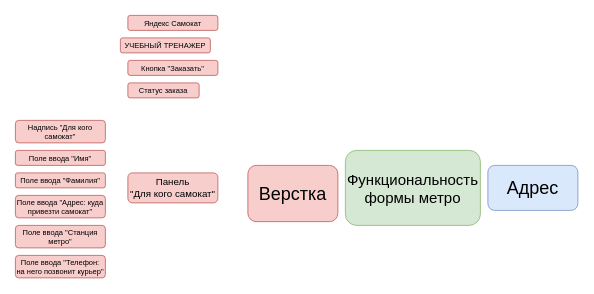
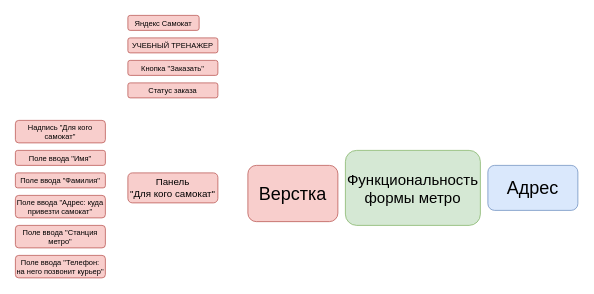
(173, 23) -> (164, 23)
(165, 45) -> (173, 45)
(164, 90) -> (173, 90)
